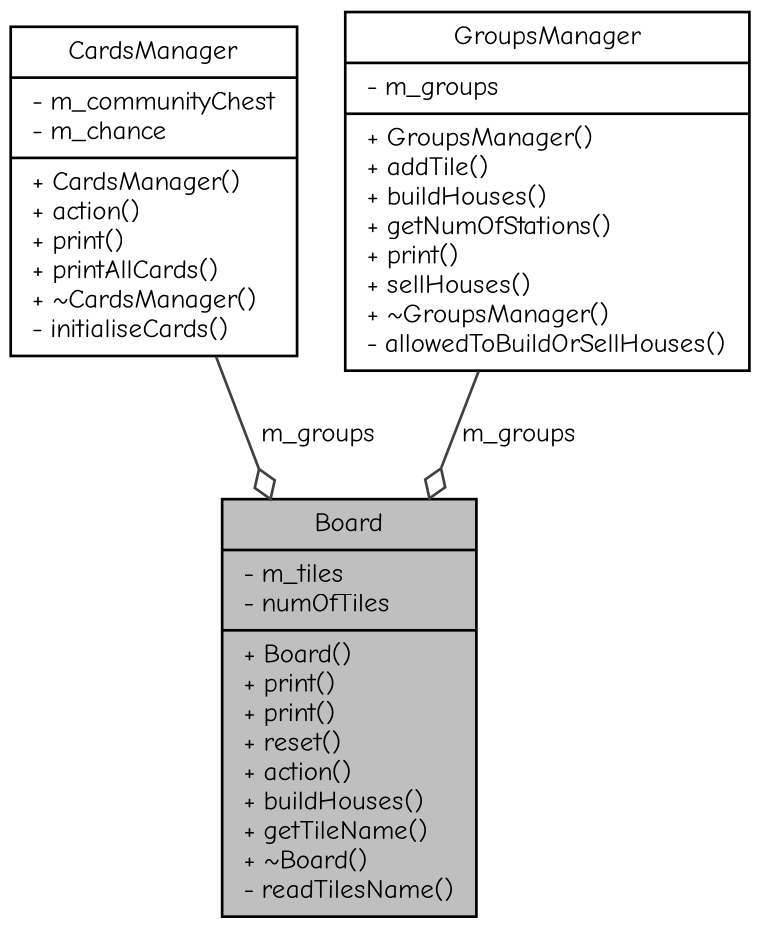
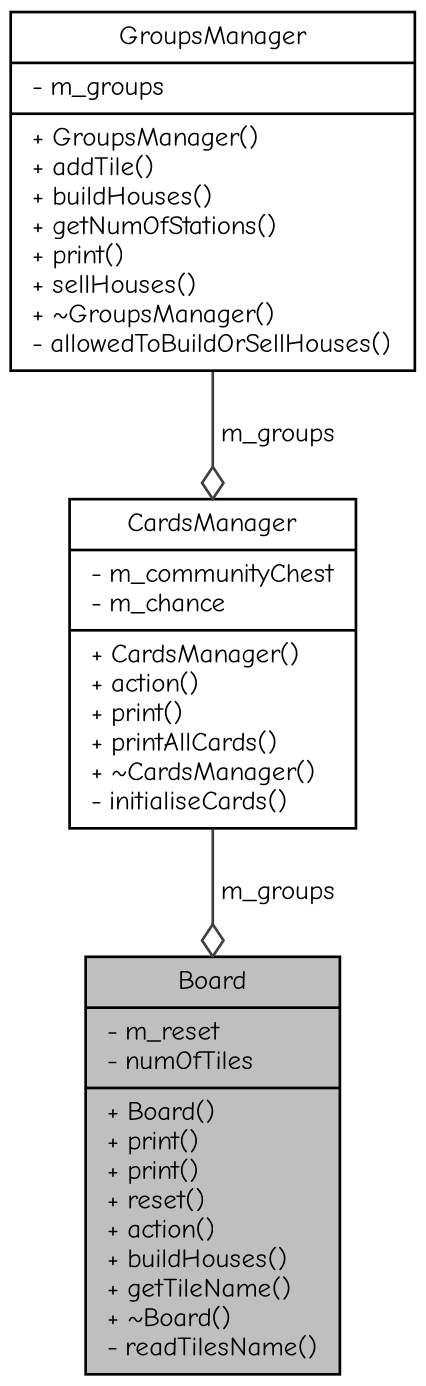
(460, 419) -> (213, 419)
(294, 574) -> (165, 1032)
